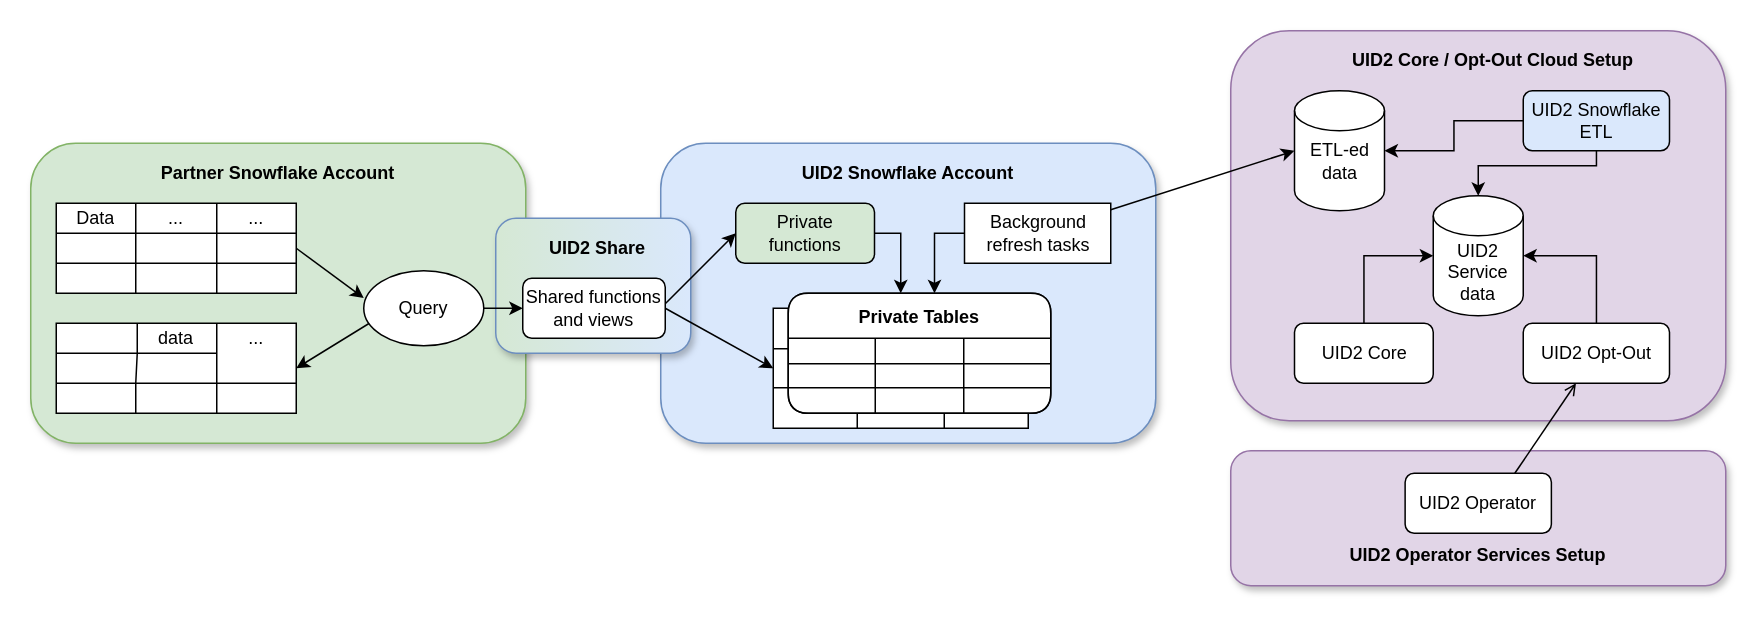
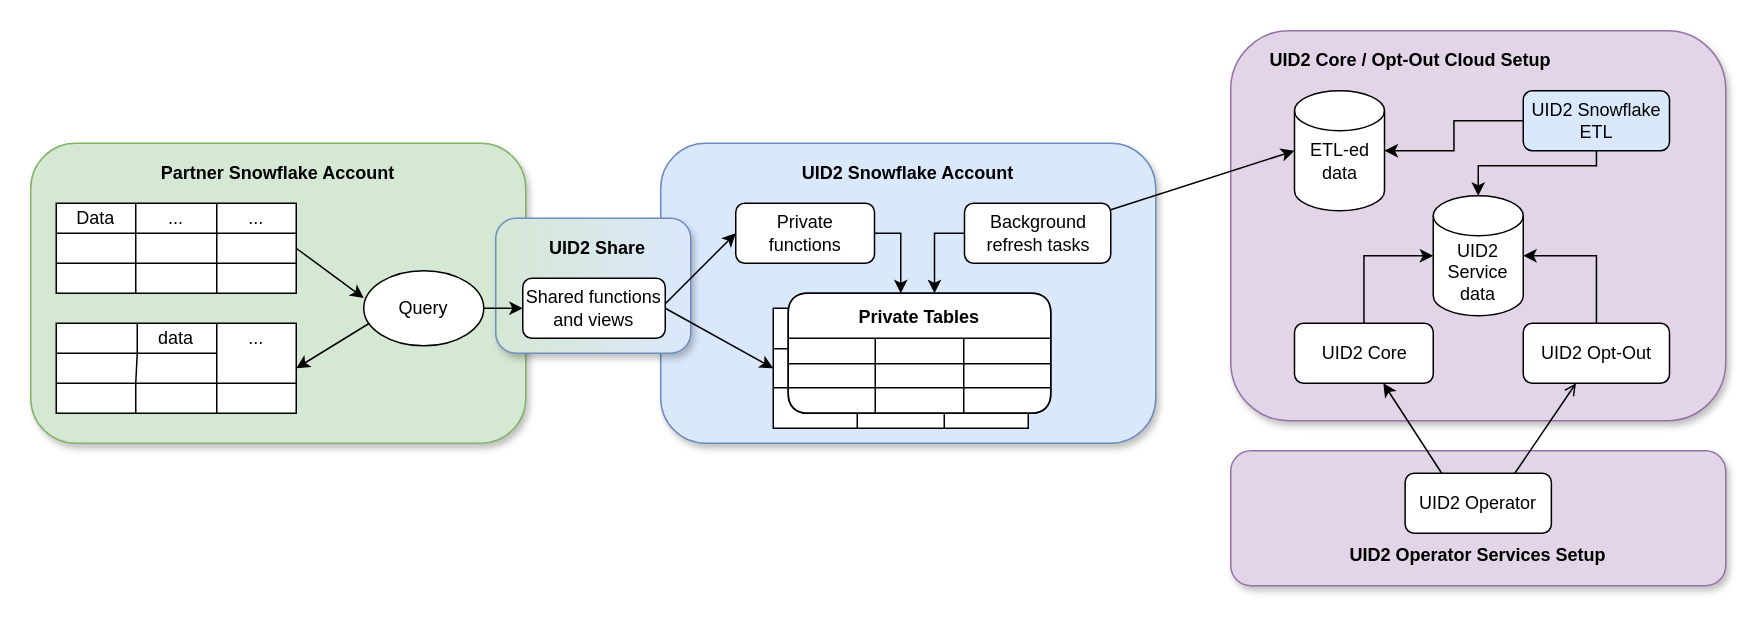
(1493, 61) -> (1411, 61)
(805, 233) -> (805, 233)
(1038, 233) -> (1038, 233)
none -> (1415, 433)
